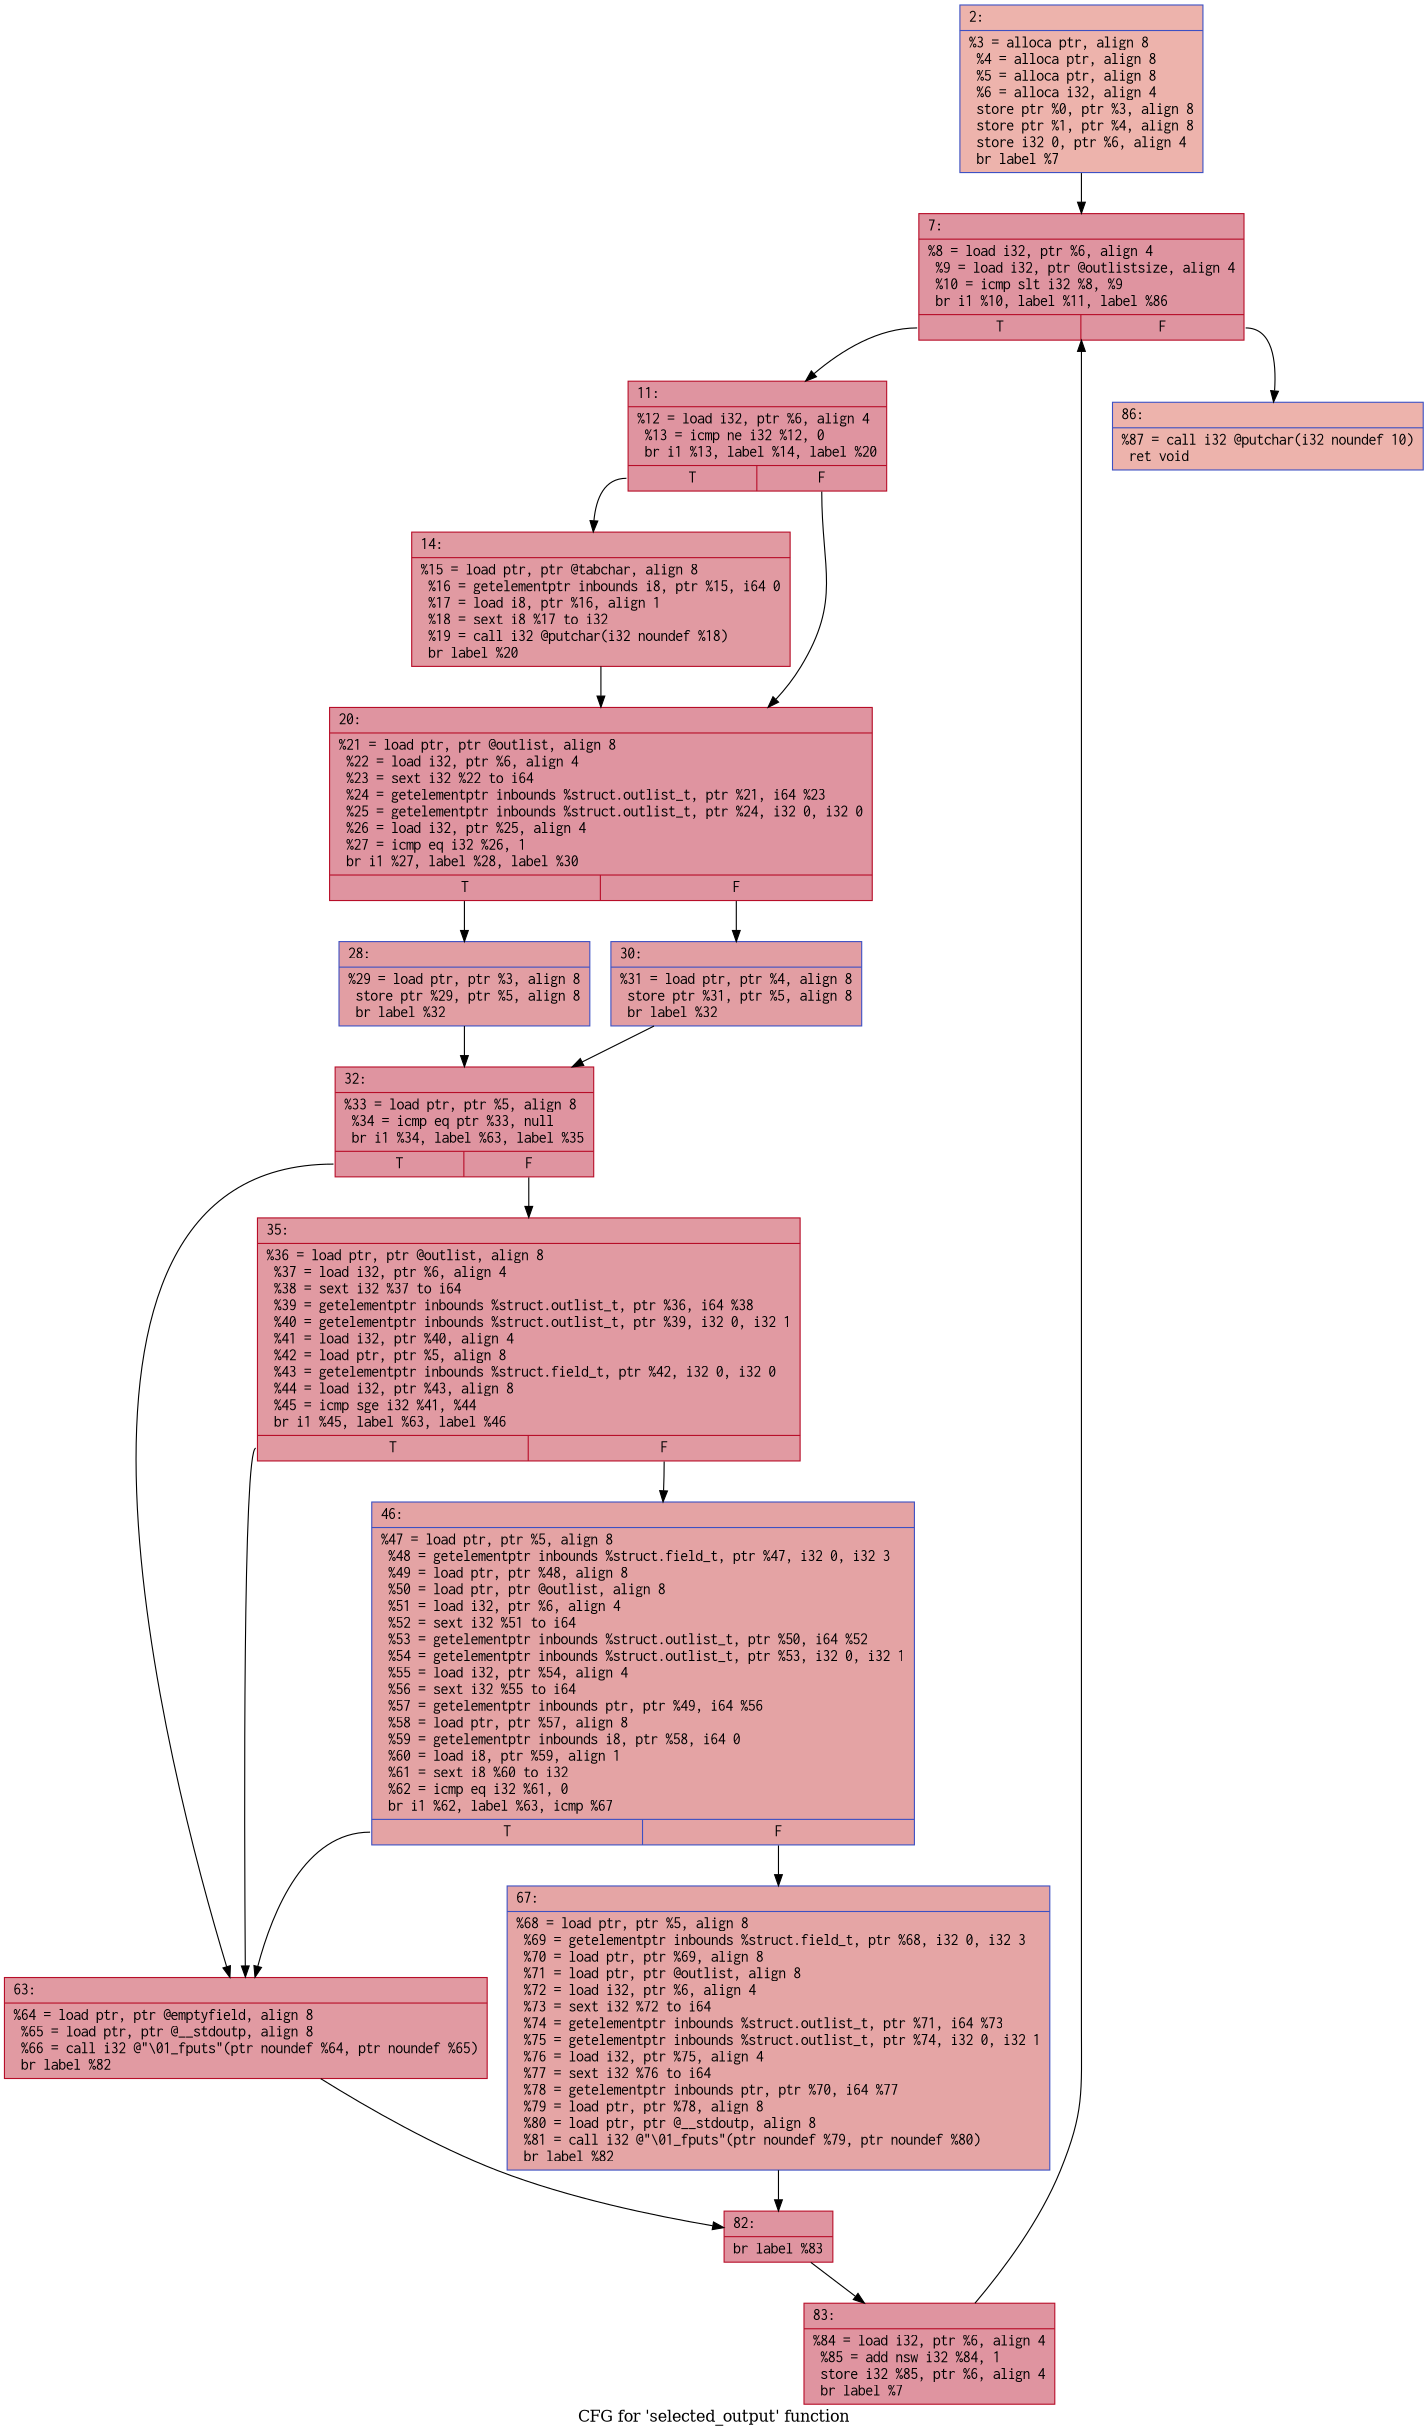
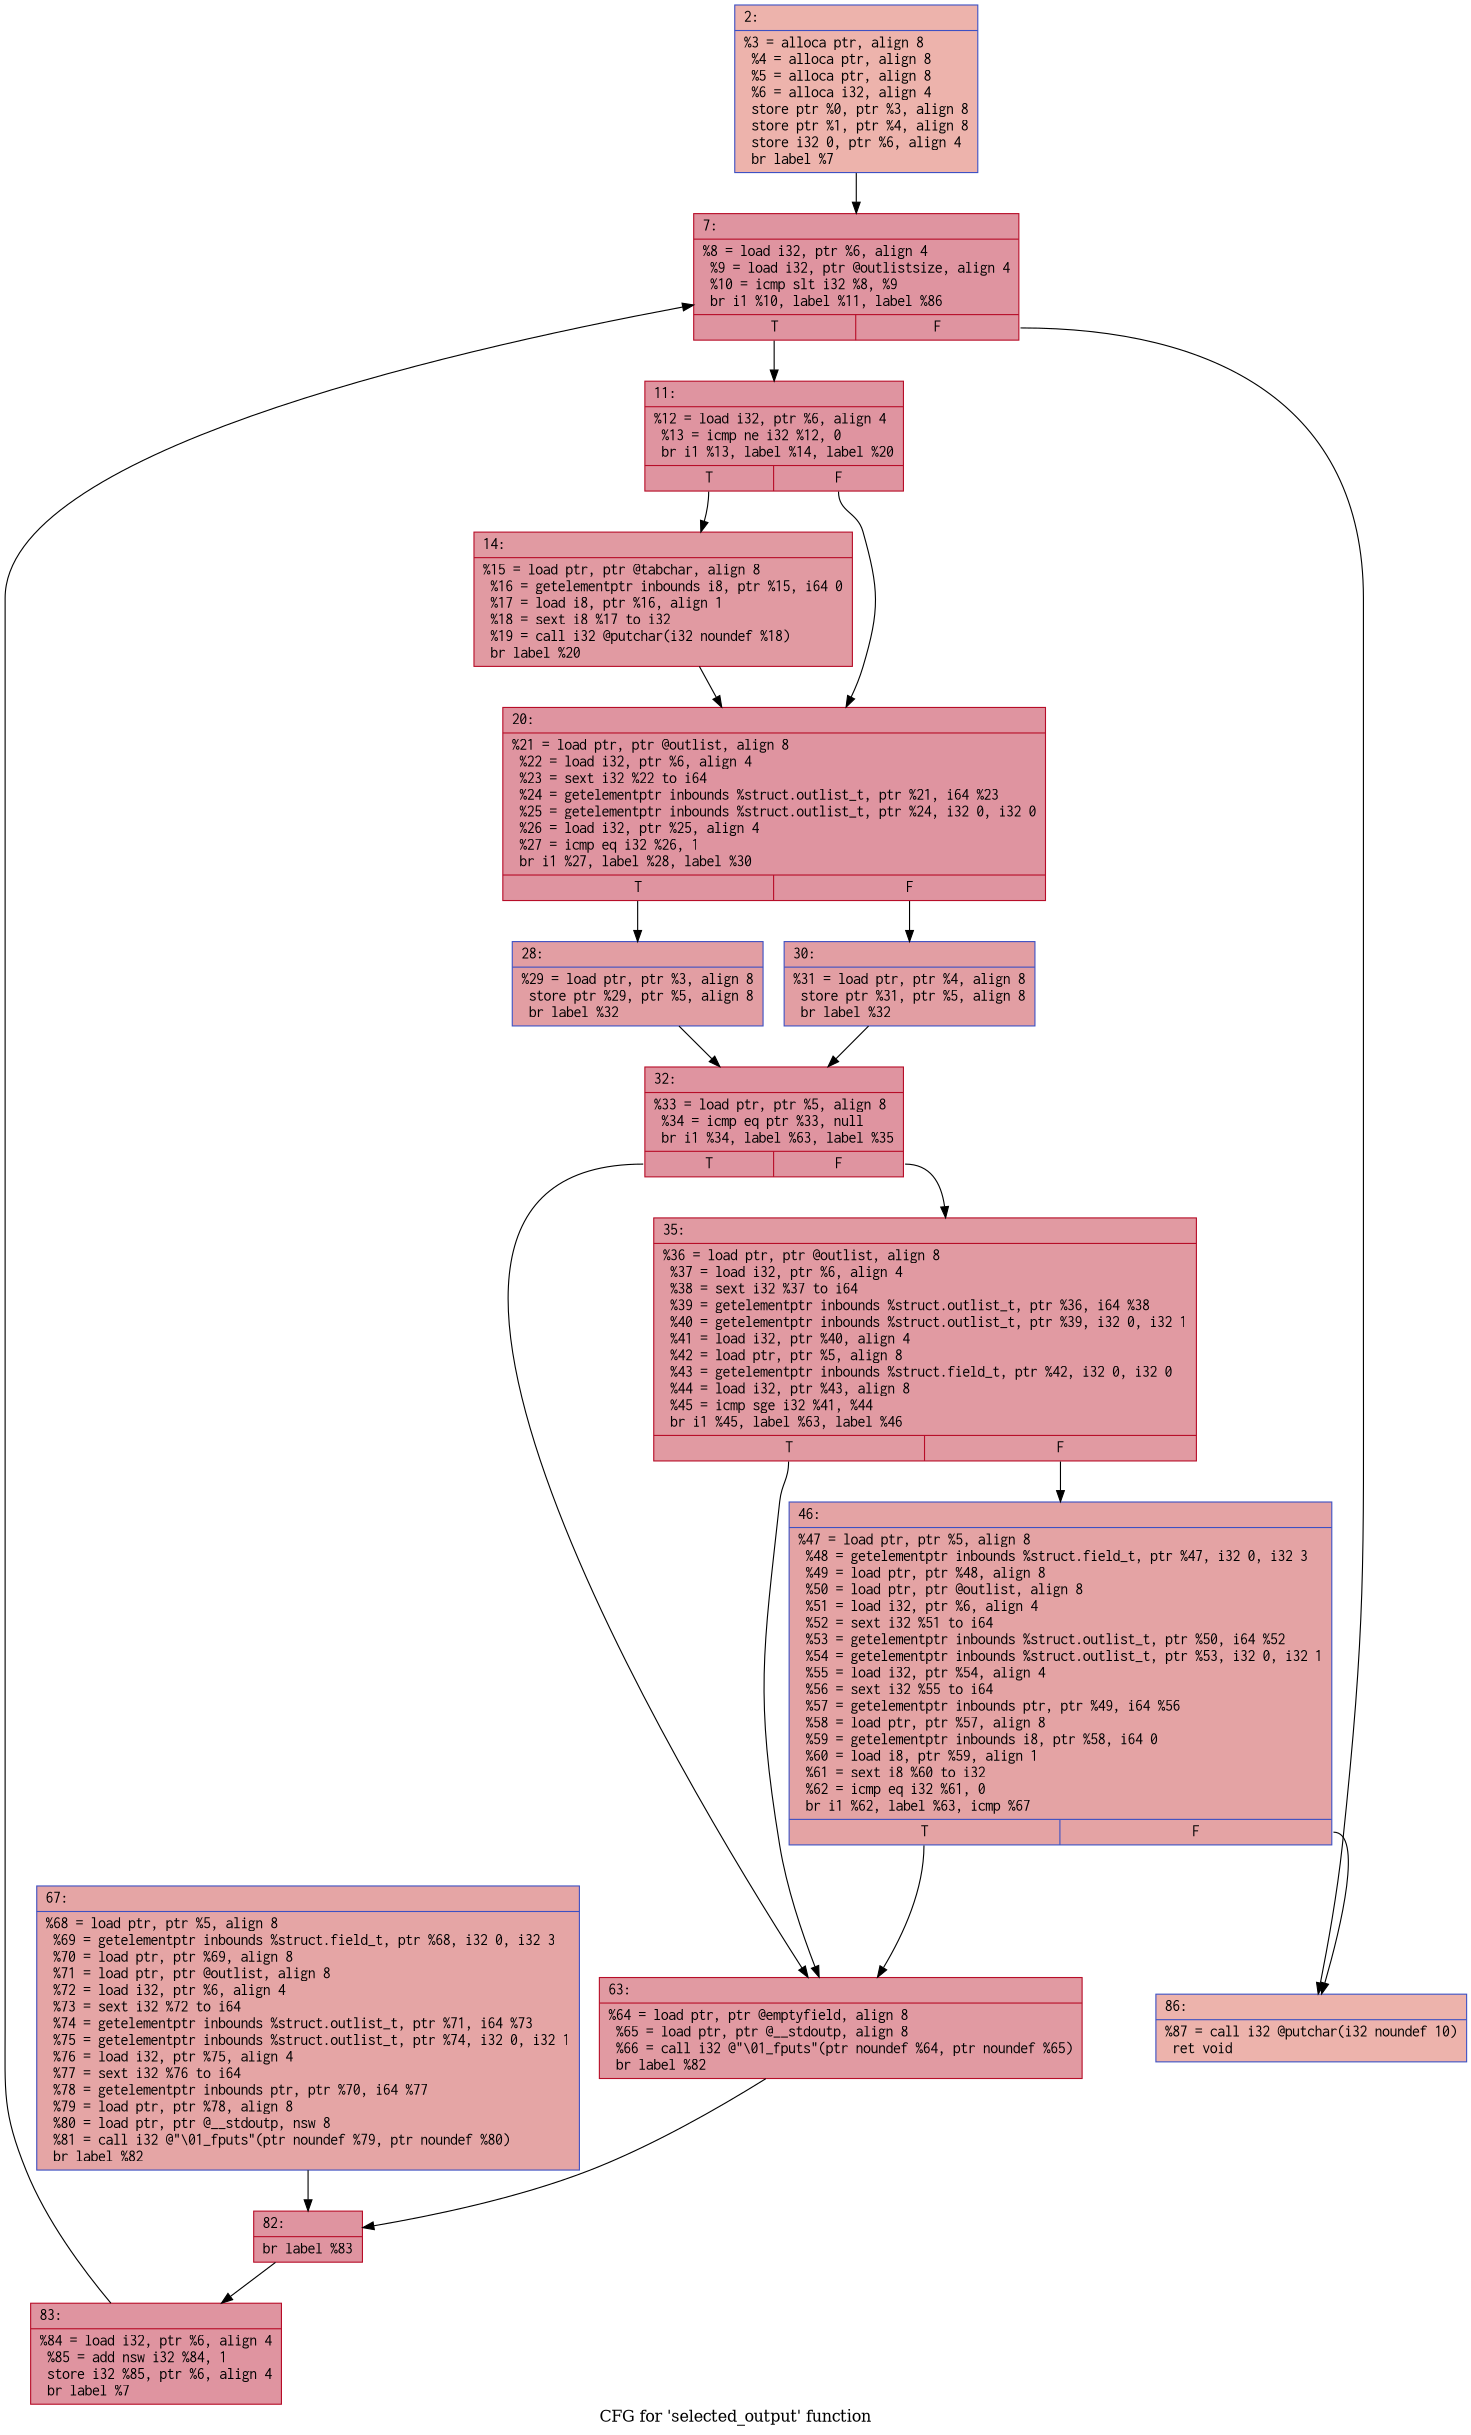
(778, 1860) -> (1344, 1905)
(666, 2123) -> (188, 2123)
